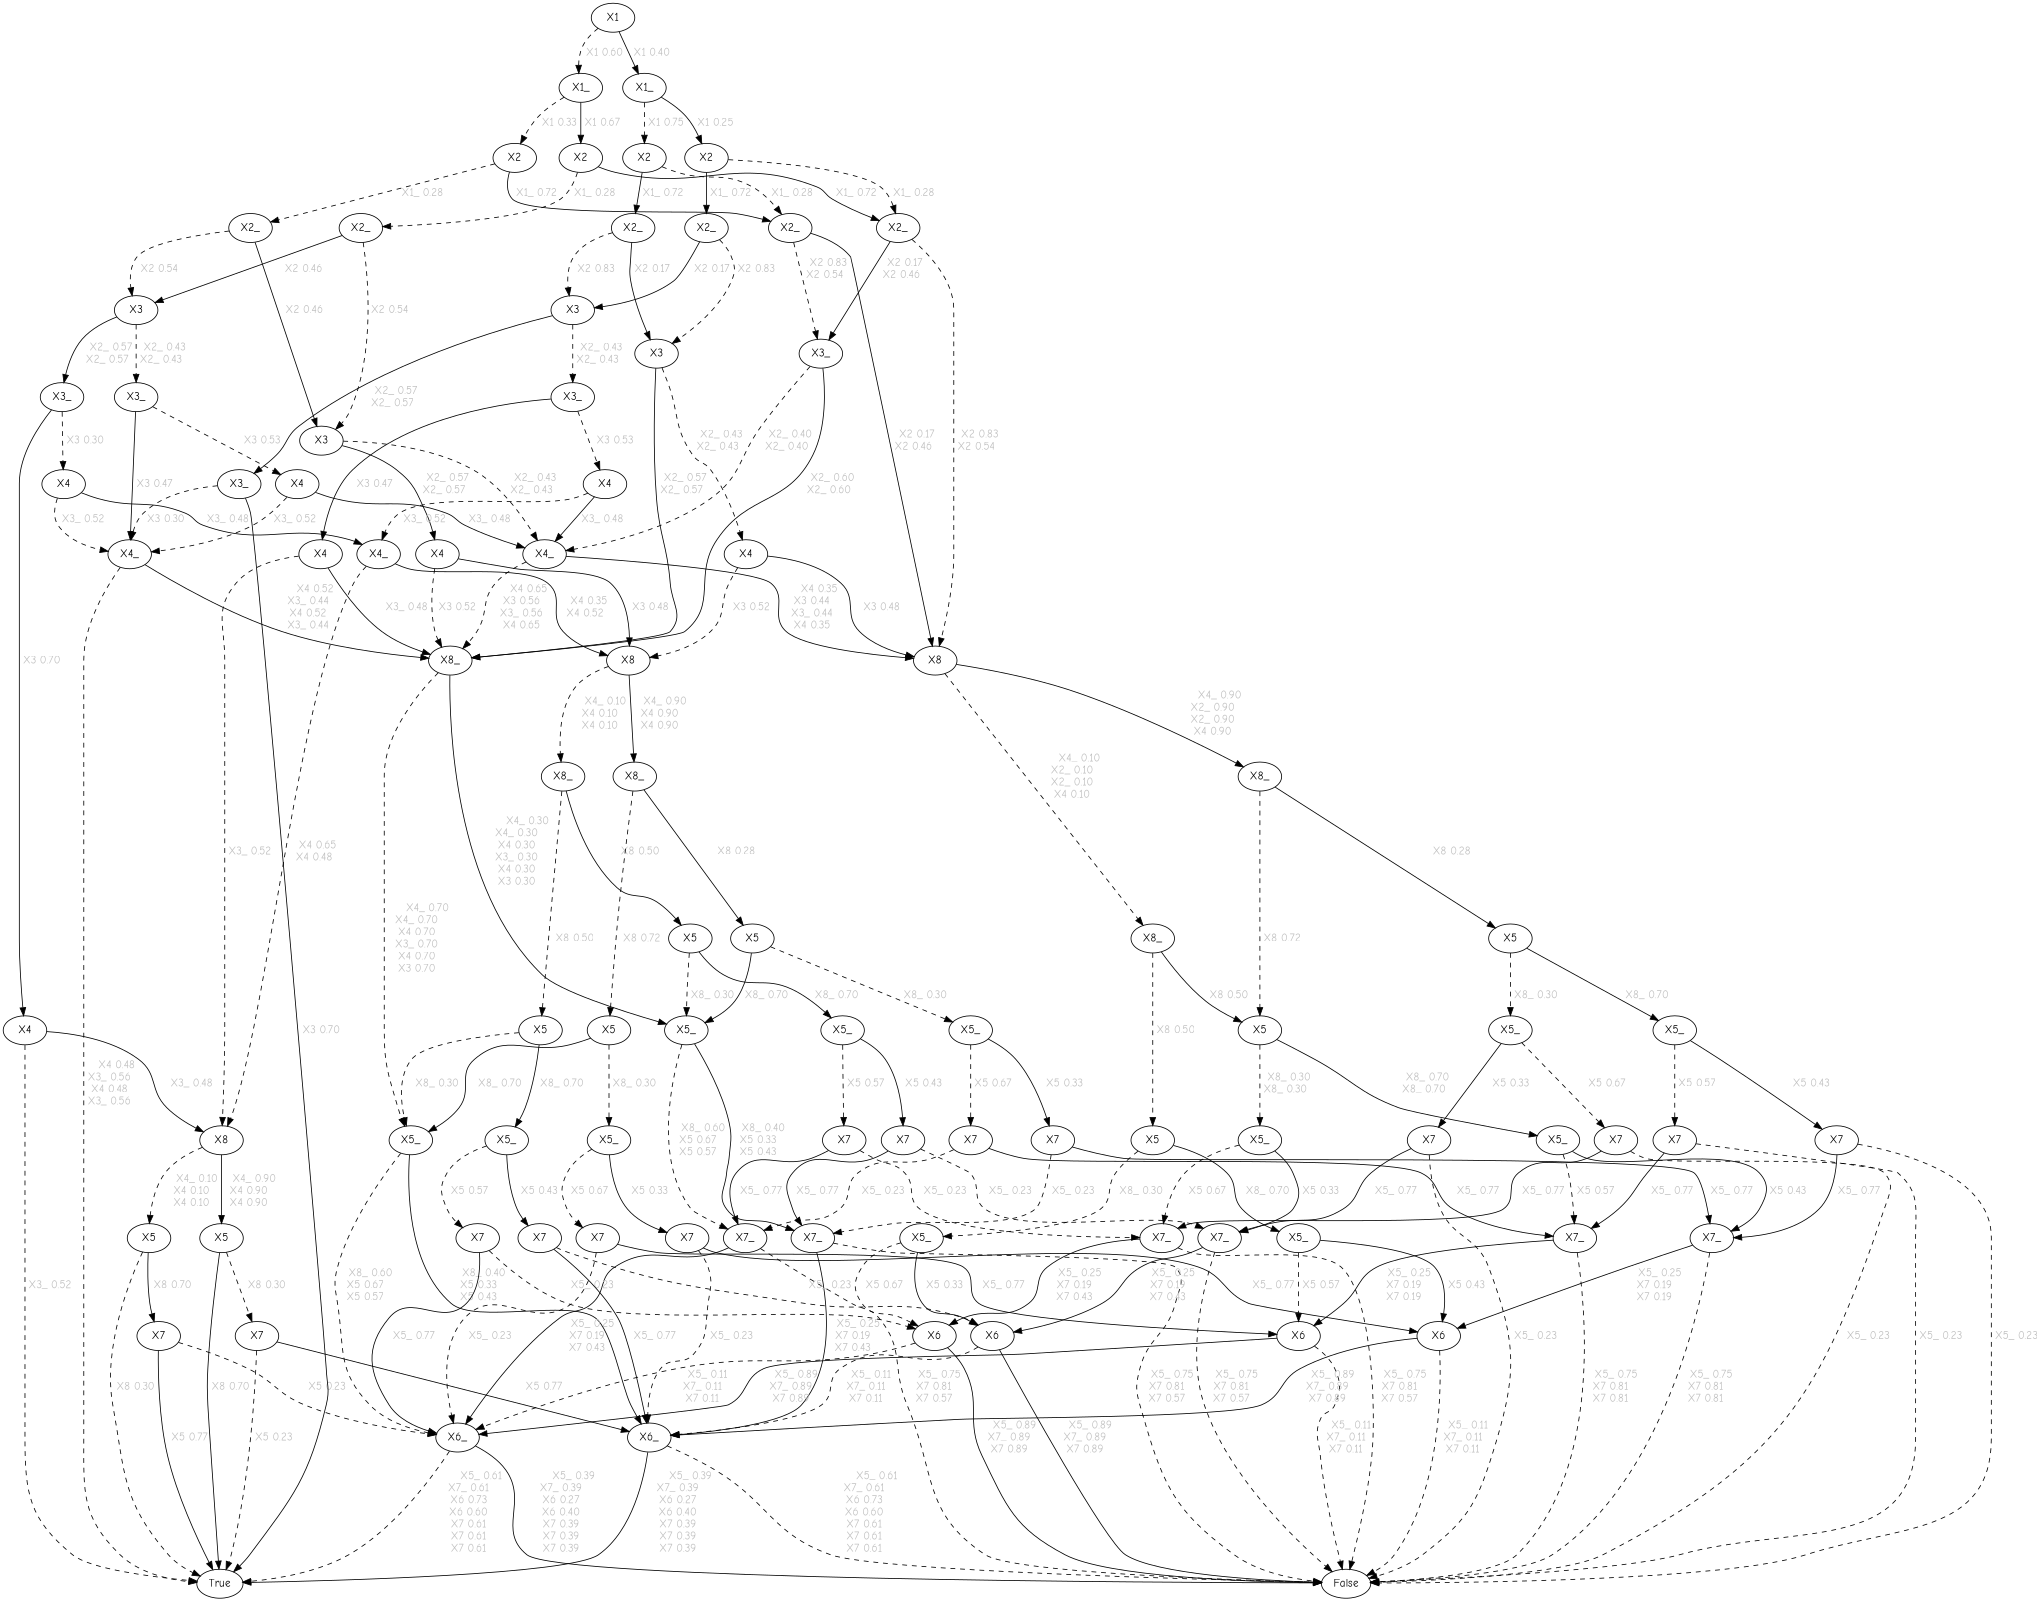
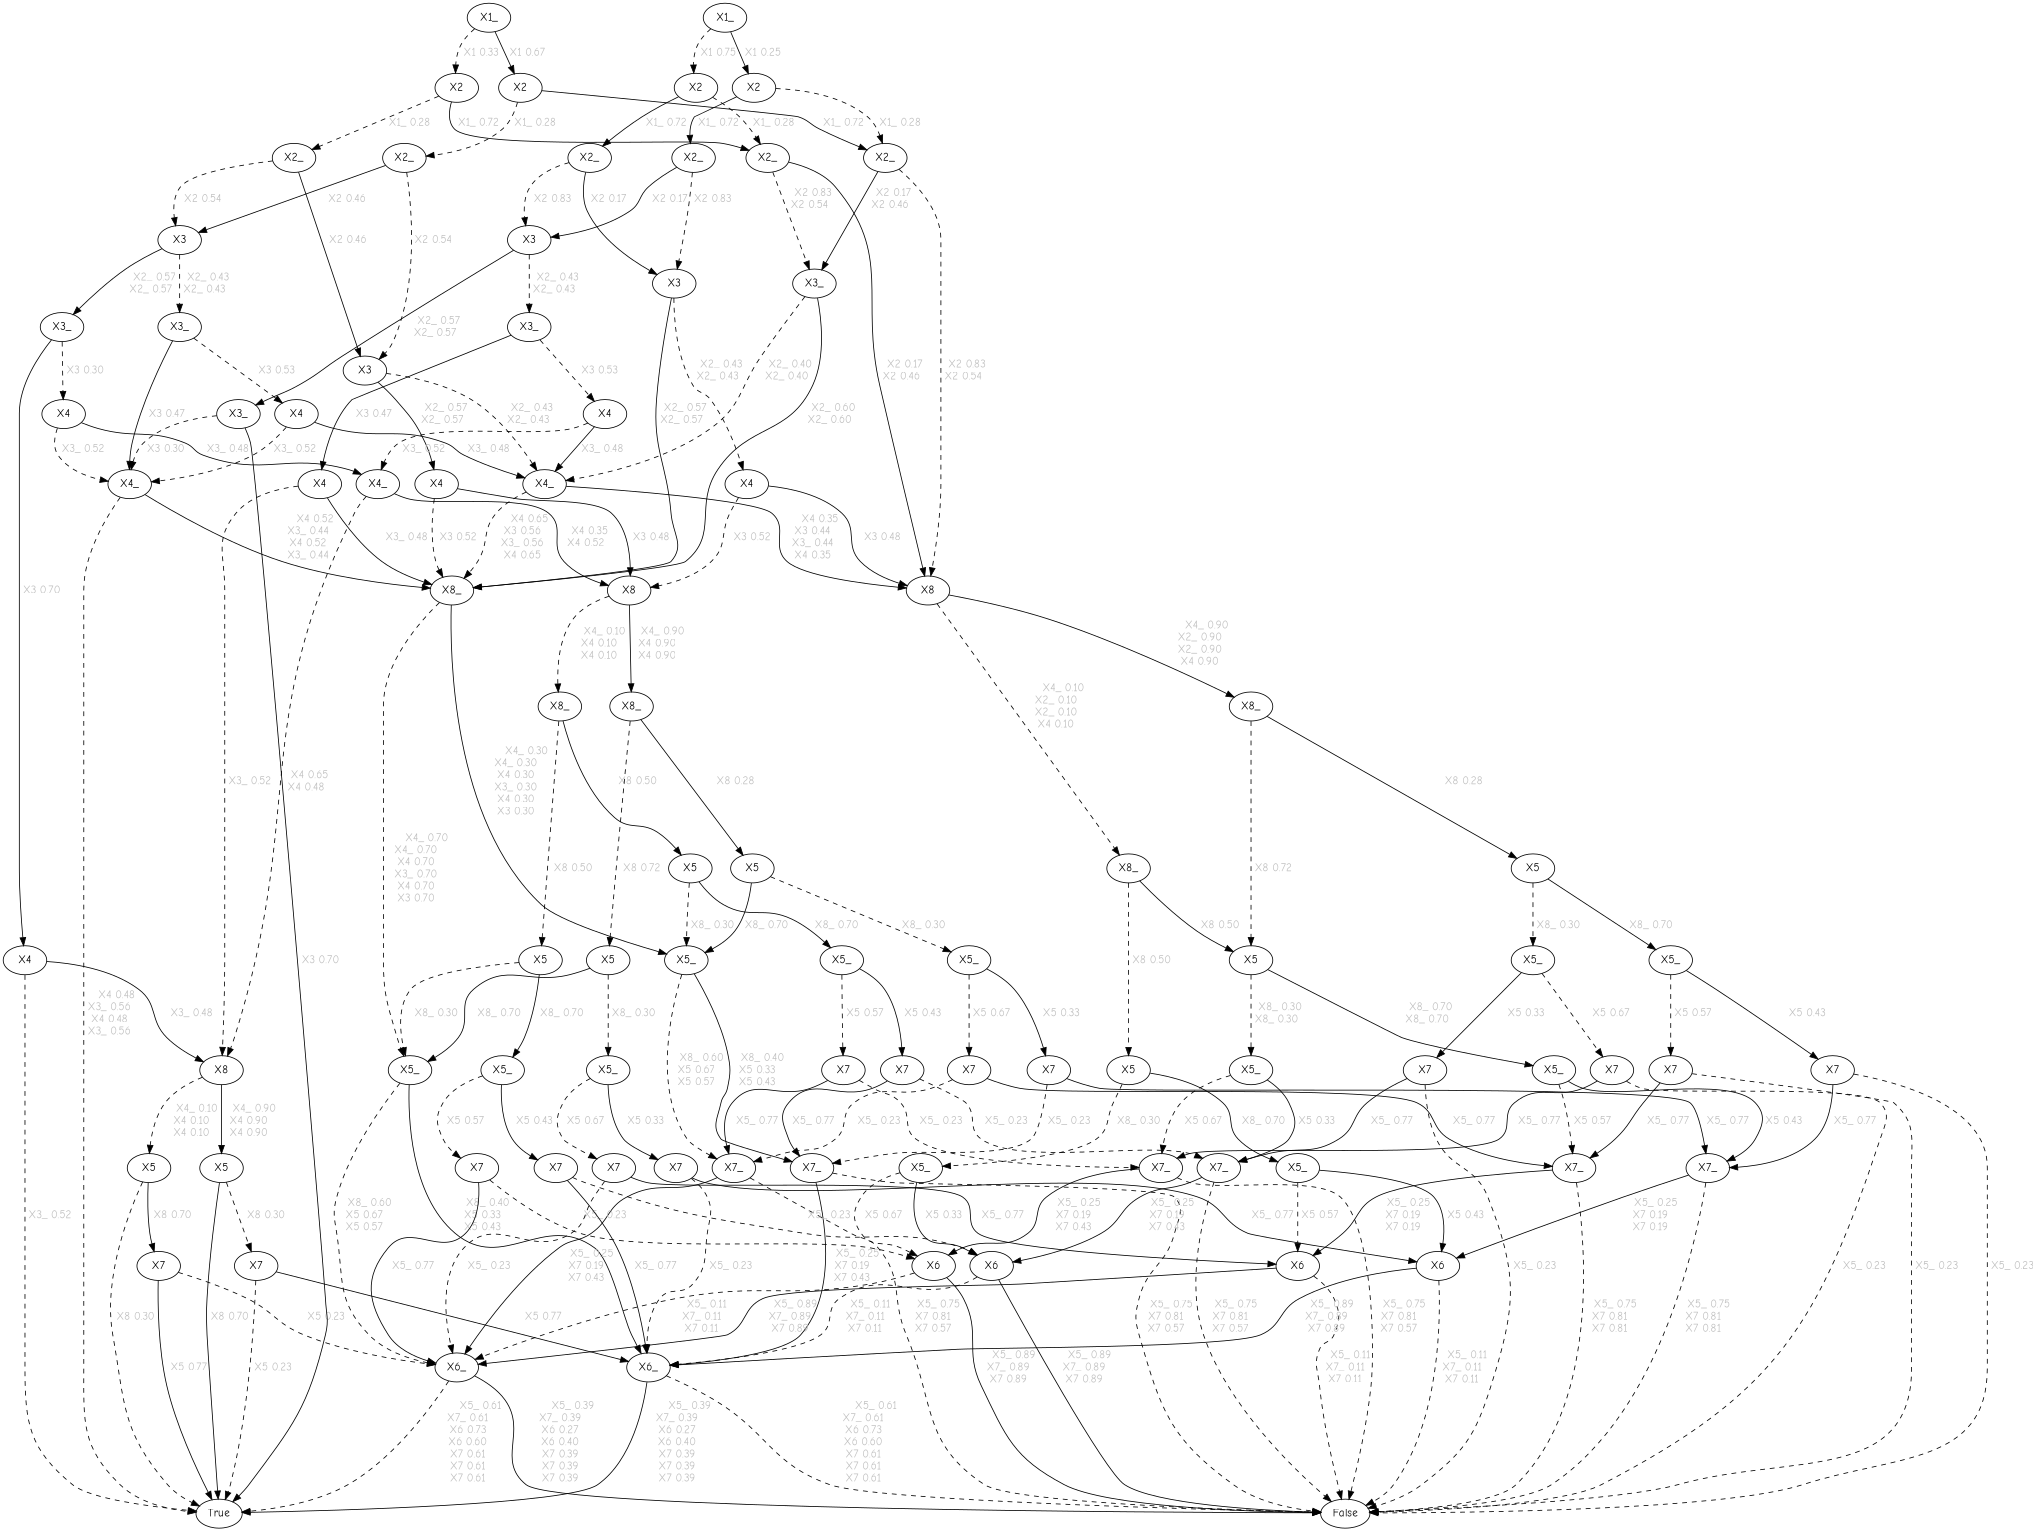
(613, 18) -> none
